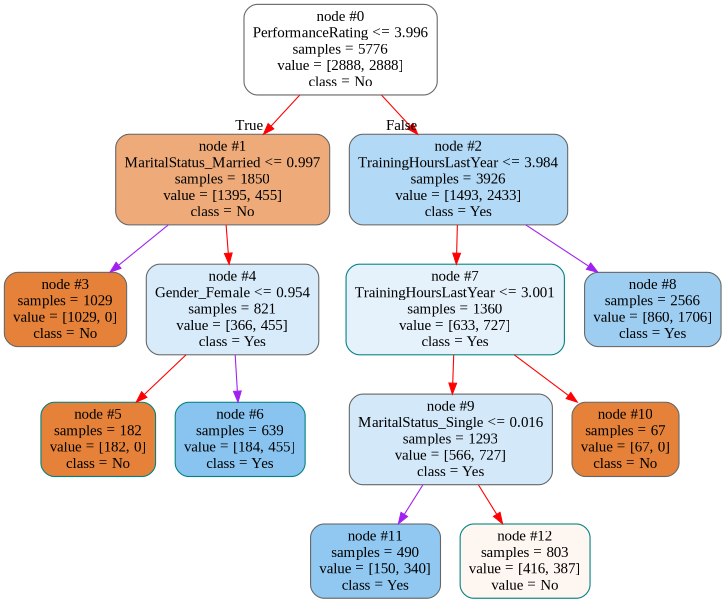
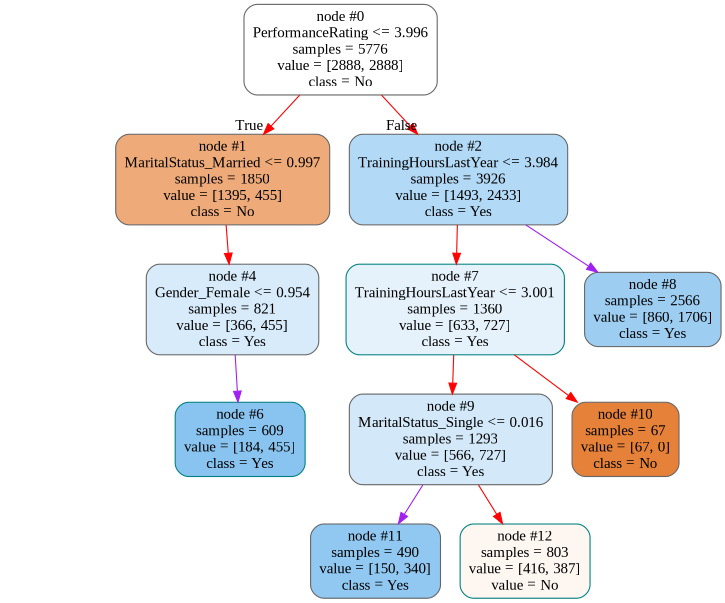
(66, 309) -> none
(98, 439) -> none
(240, 439) -> (240, 439)
